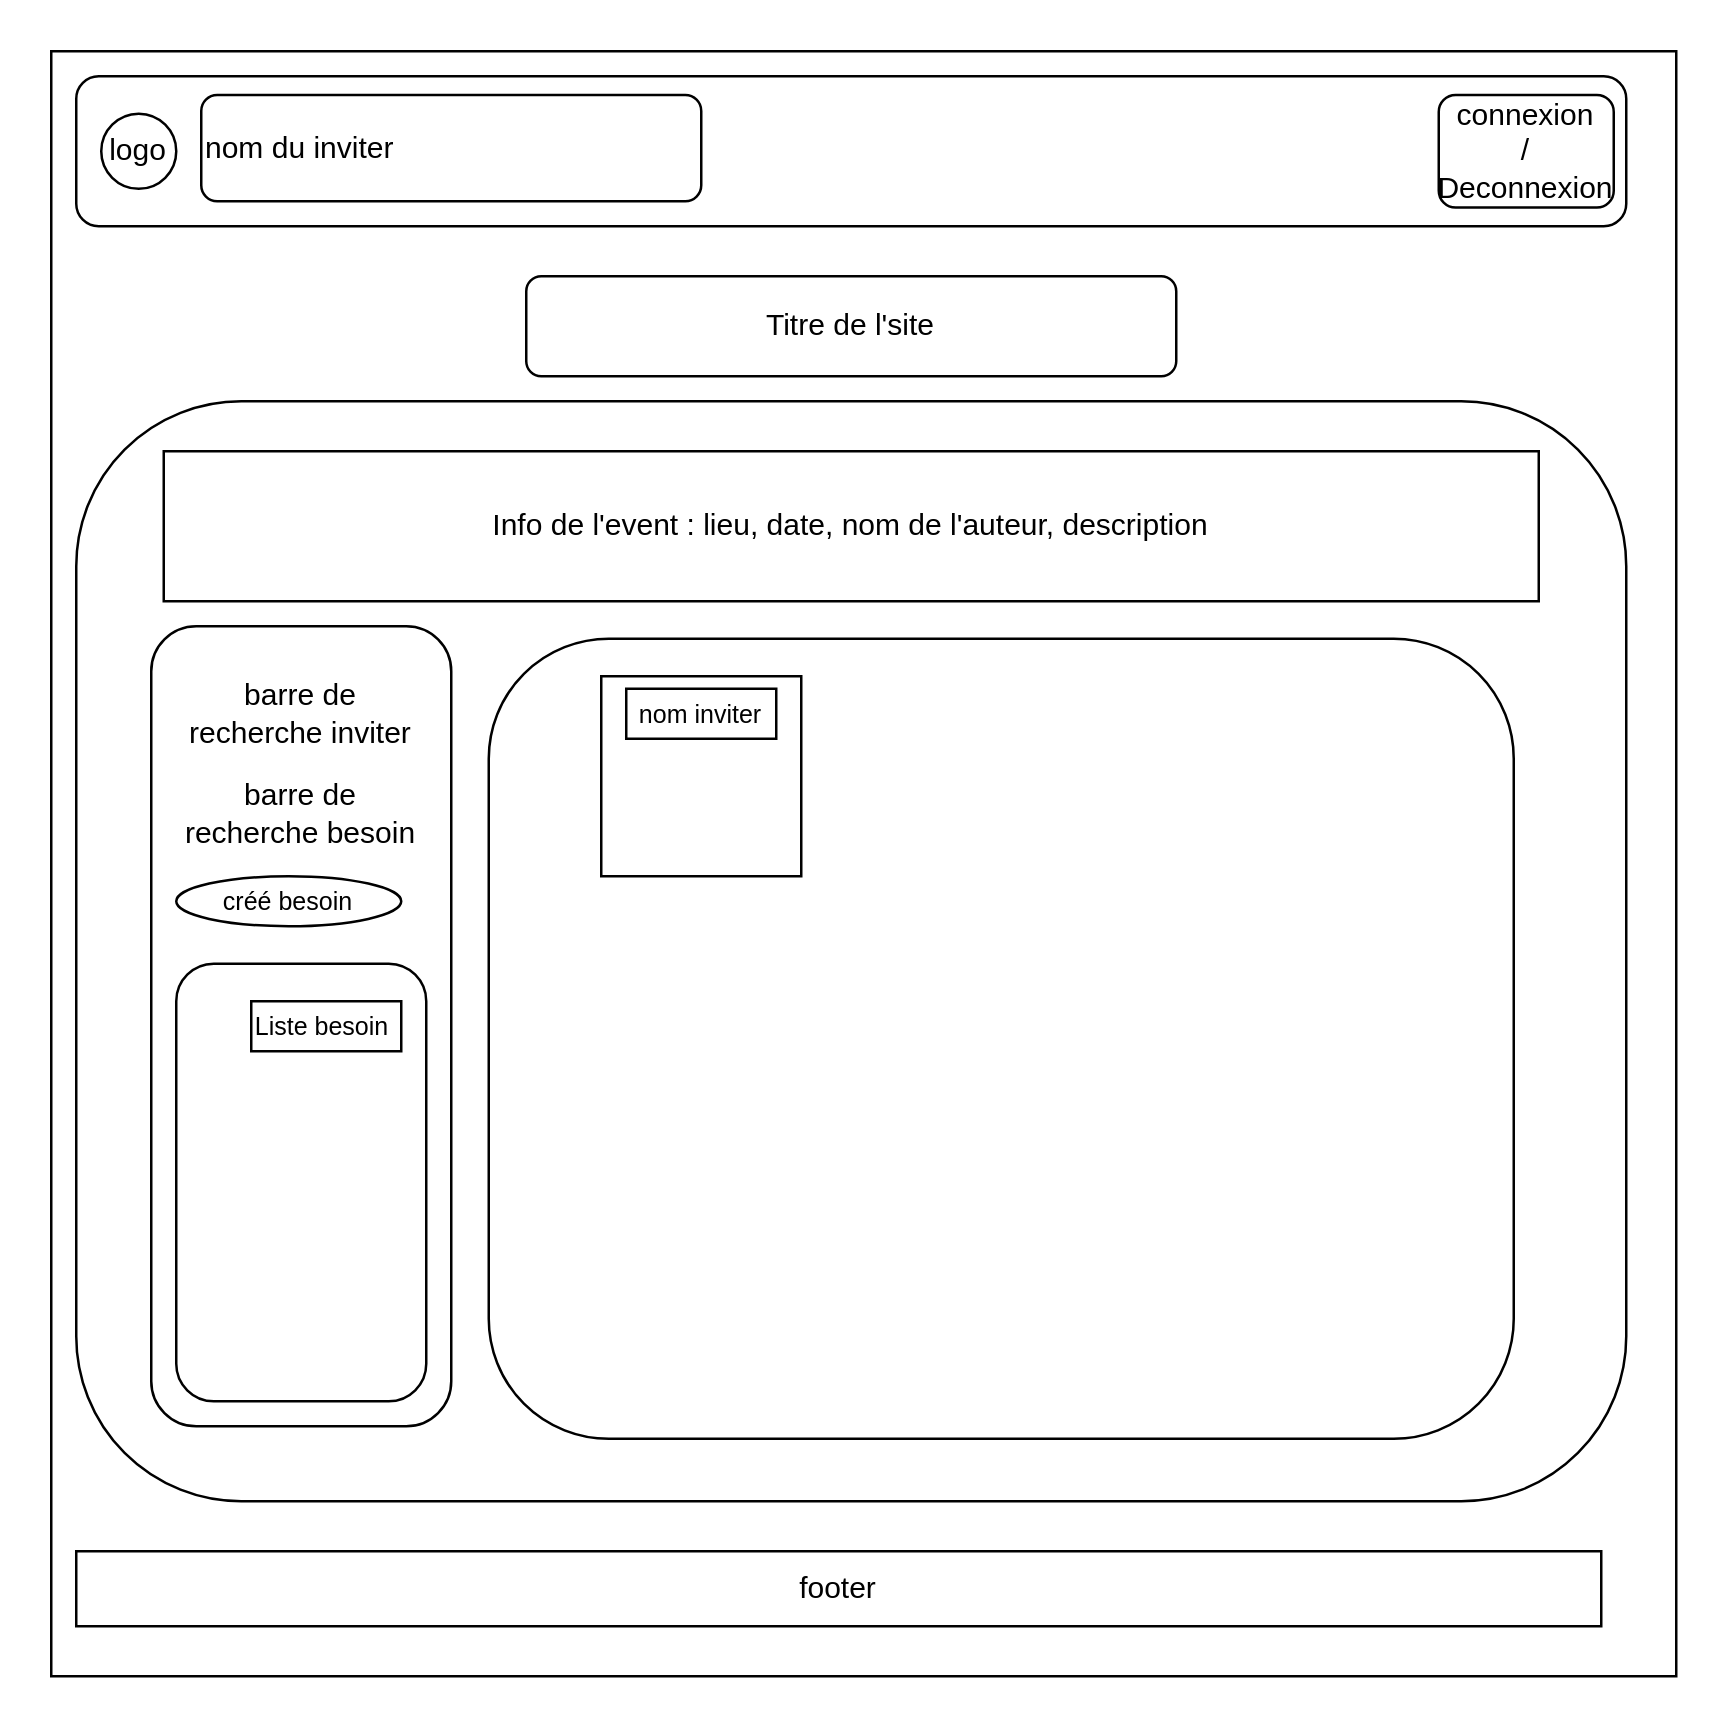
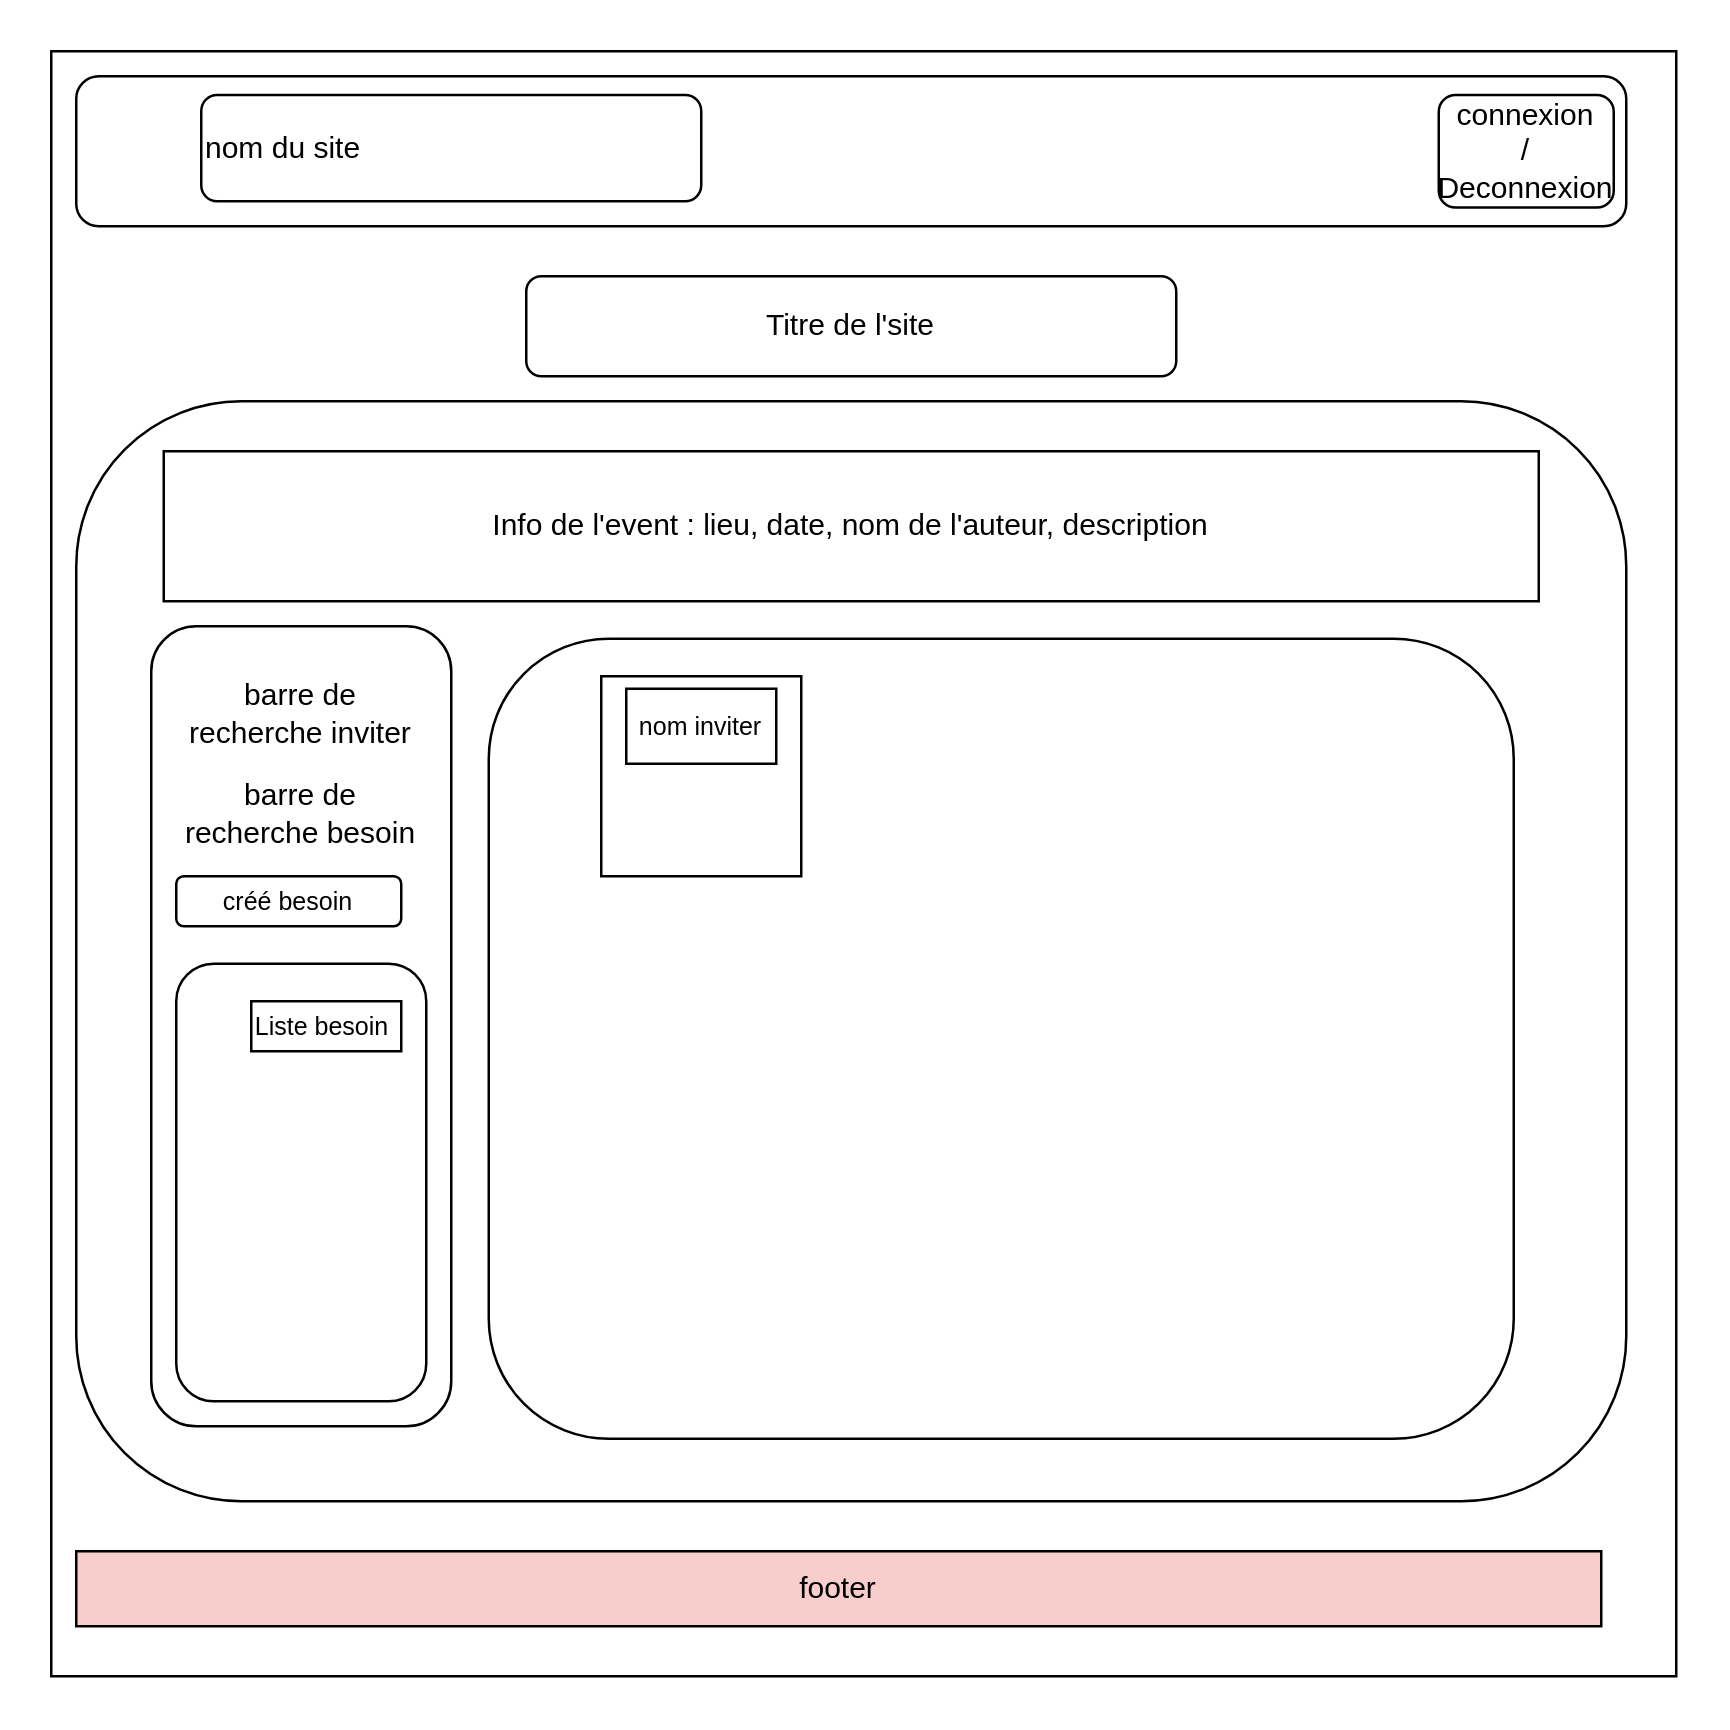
(308, 149) -> (287, 149)
(139, 151) -> none
(701, 714) -> (701, 726)
(289, 901) -> (289, 901)
(839, 1589) -> (839, 1589)
